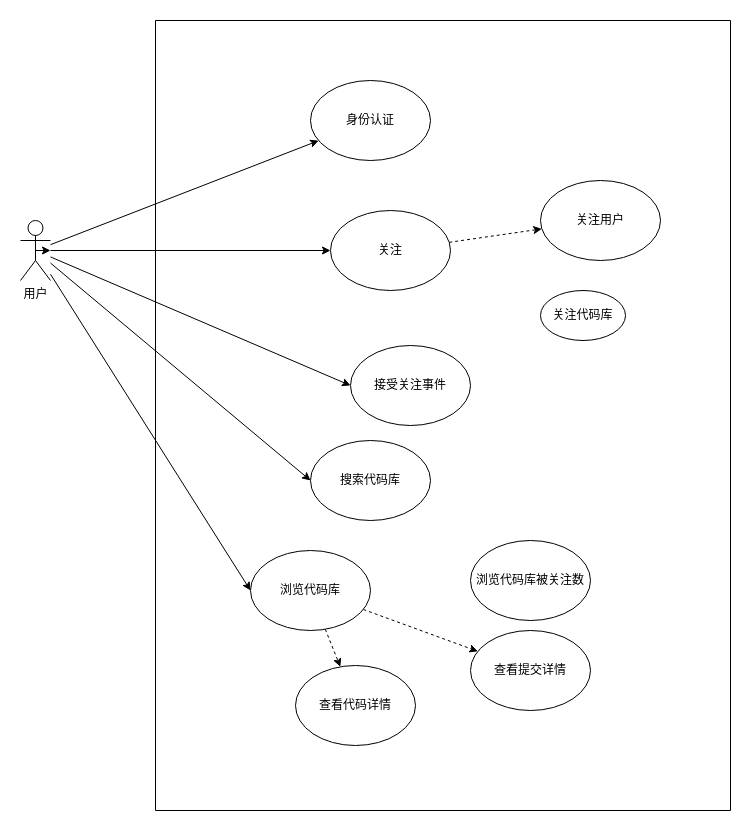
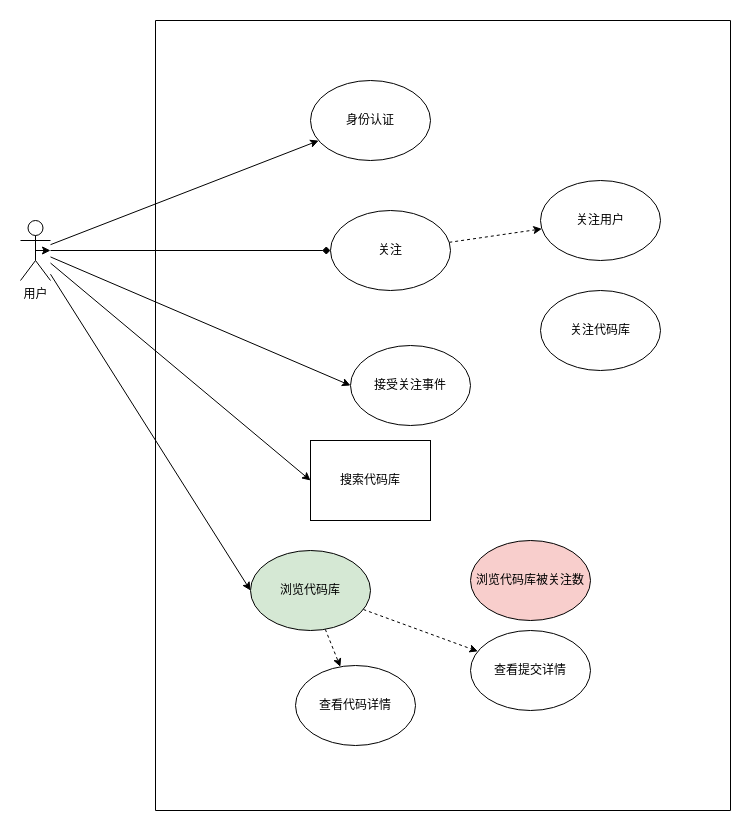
(322, 251) -> (322, 251)
(583, 316) -> (601, 331)
(371, 481) -> (371, 481)
(531, 581) -> (531, 581)
(311, 591) -> (311, 591)
